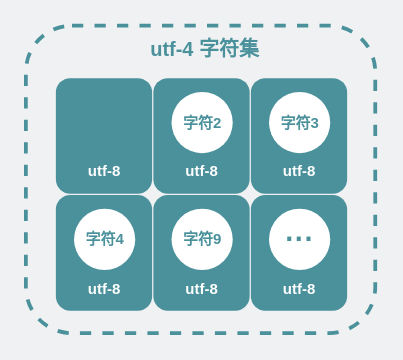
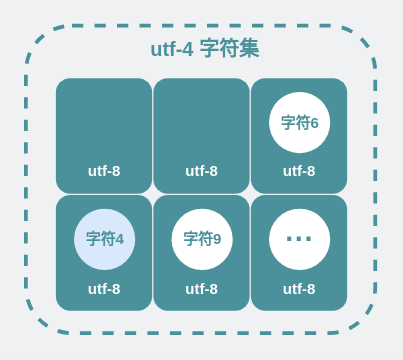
(202, 123) -> none
(300, 123) -> (300, 123)
(104, 239) -> (104, 239)
